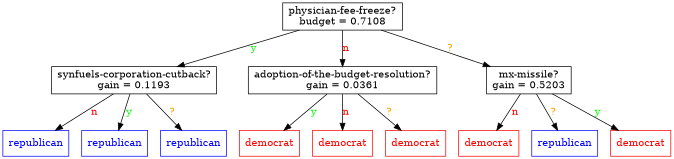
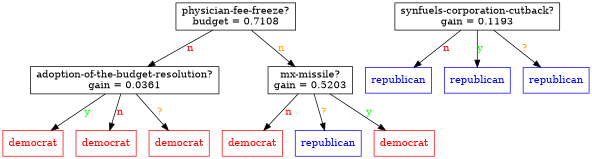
(242, 47) -> none
(450, 48) -> (282, 48)
